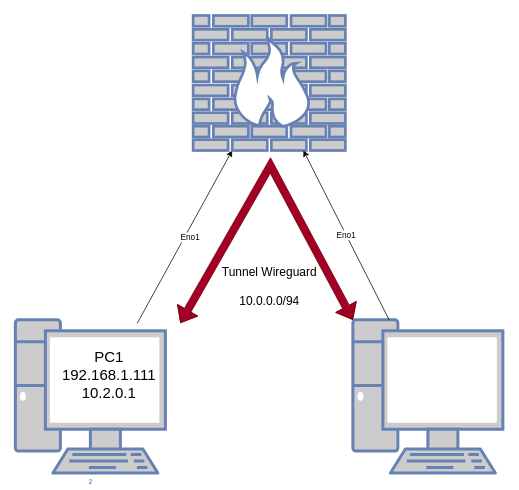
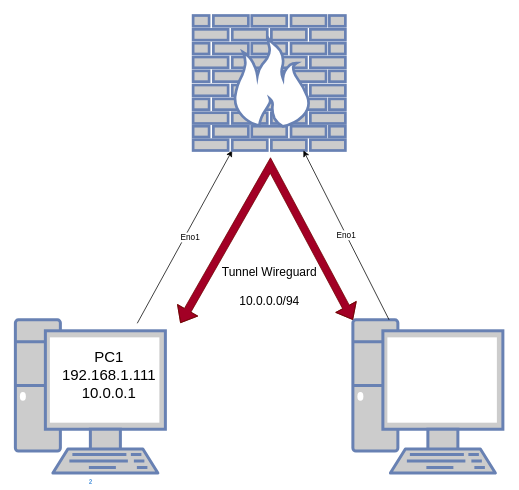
(109, 374) -> (109, 374)
